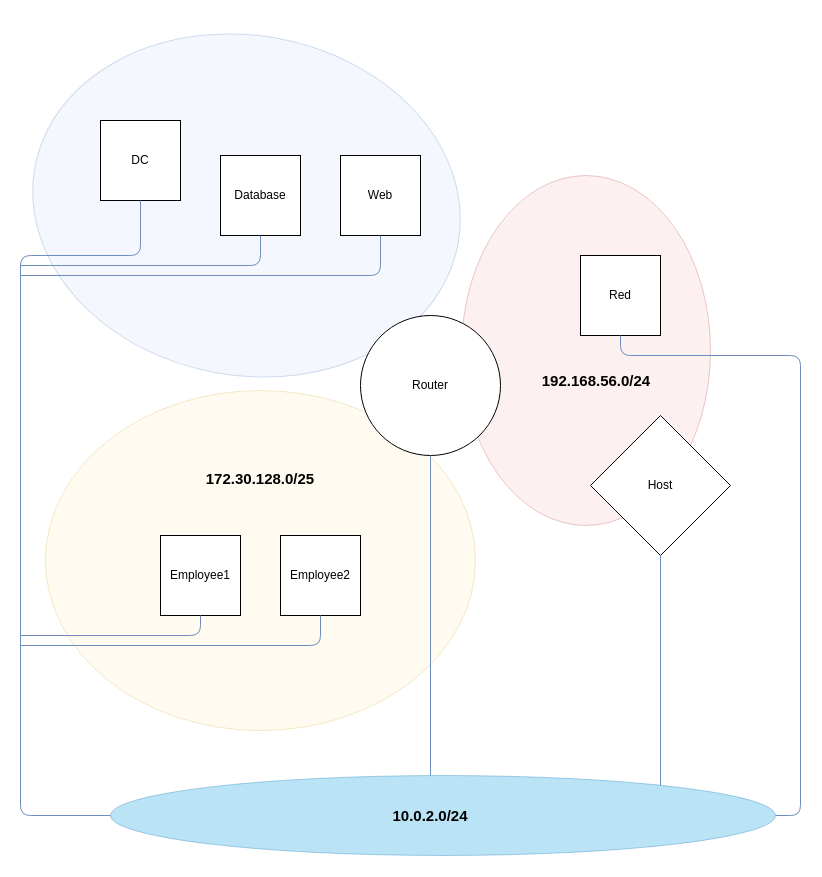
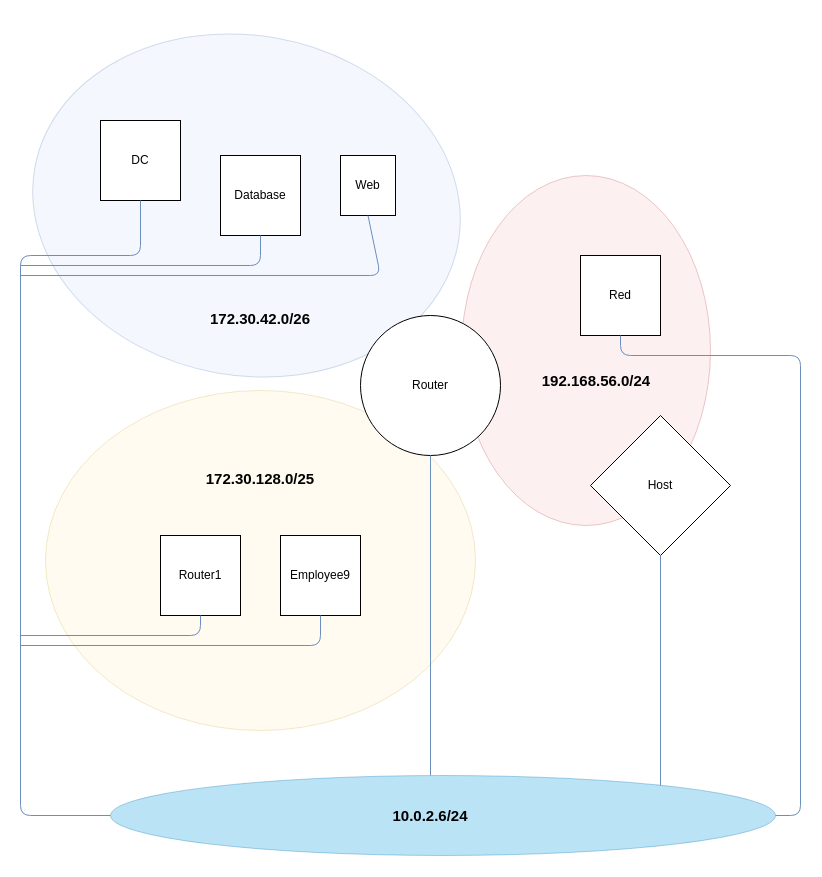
(381, 196) -> (368, 186)
none -> (261, 318)
(201, 576) -> (201, 576)
(321, 576) -> (321, 576)
(431, 816) -> (431, 816)
